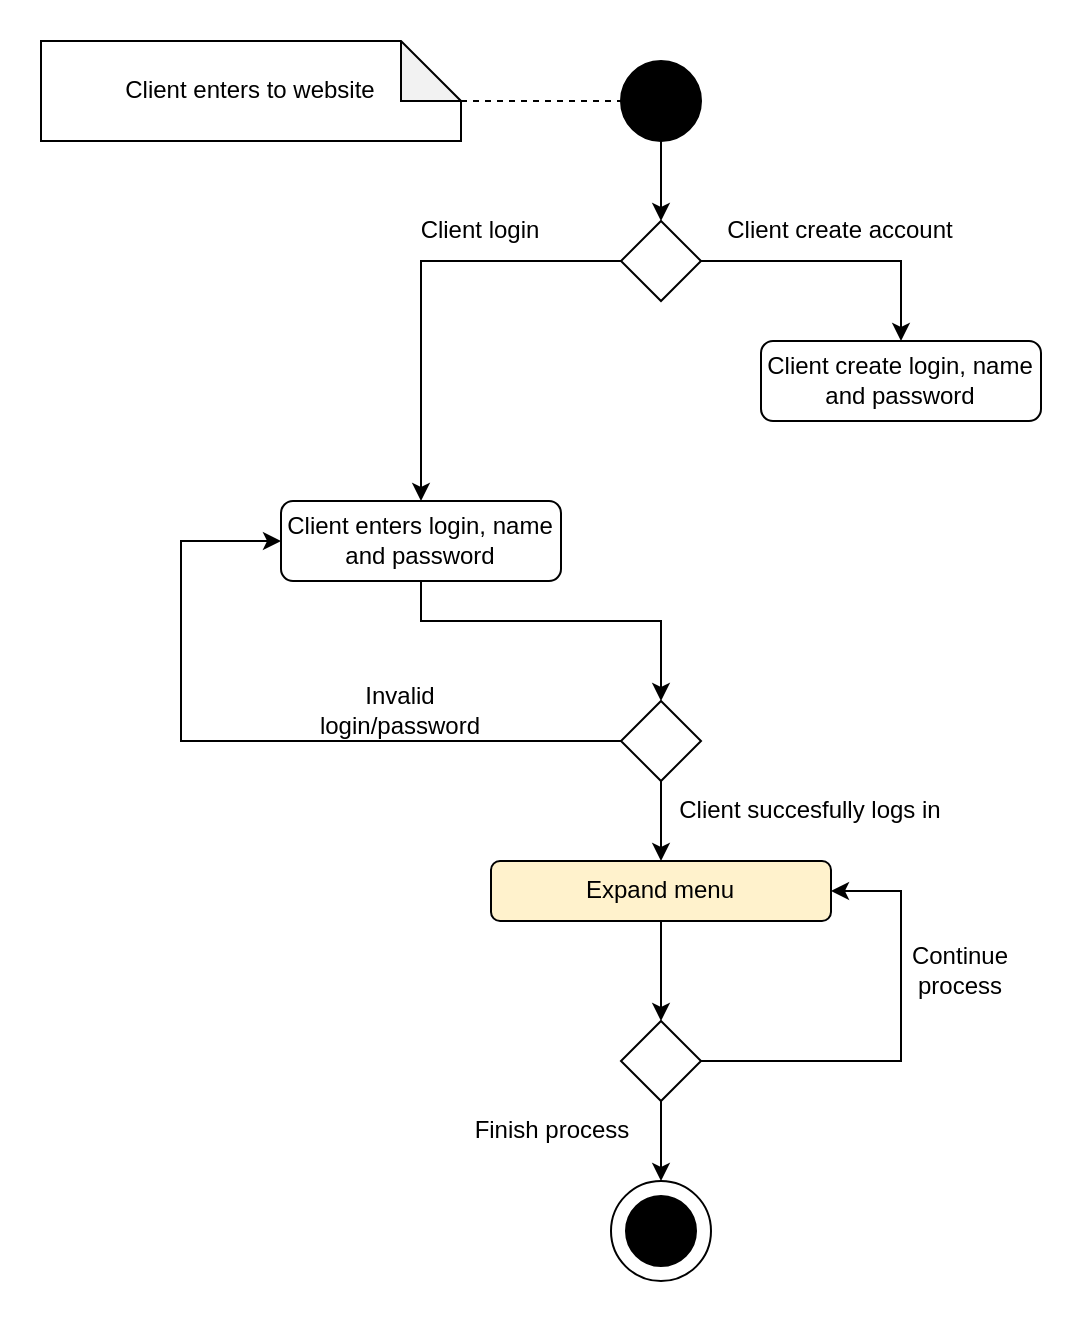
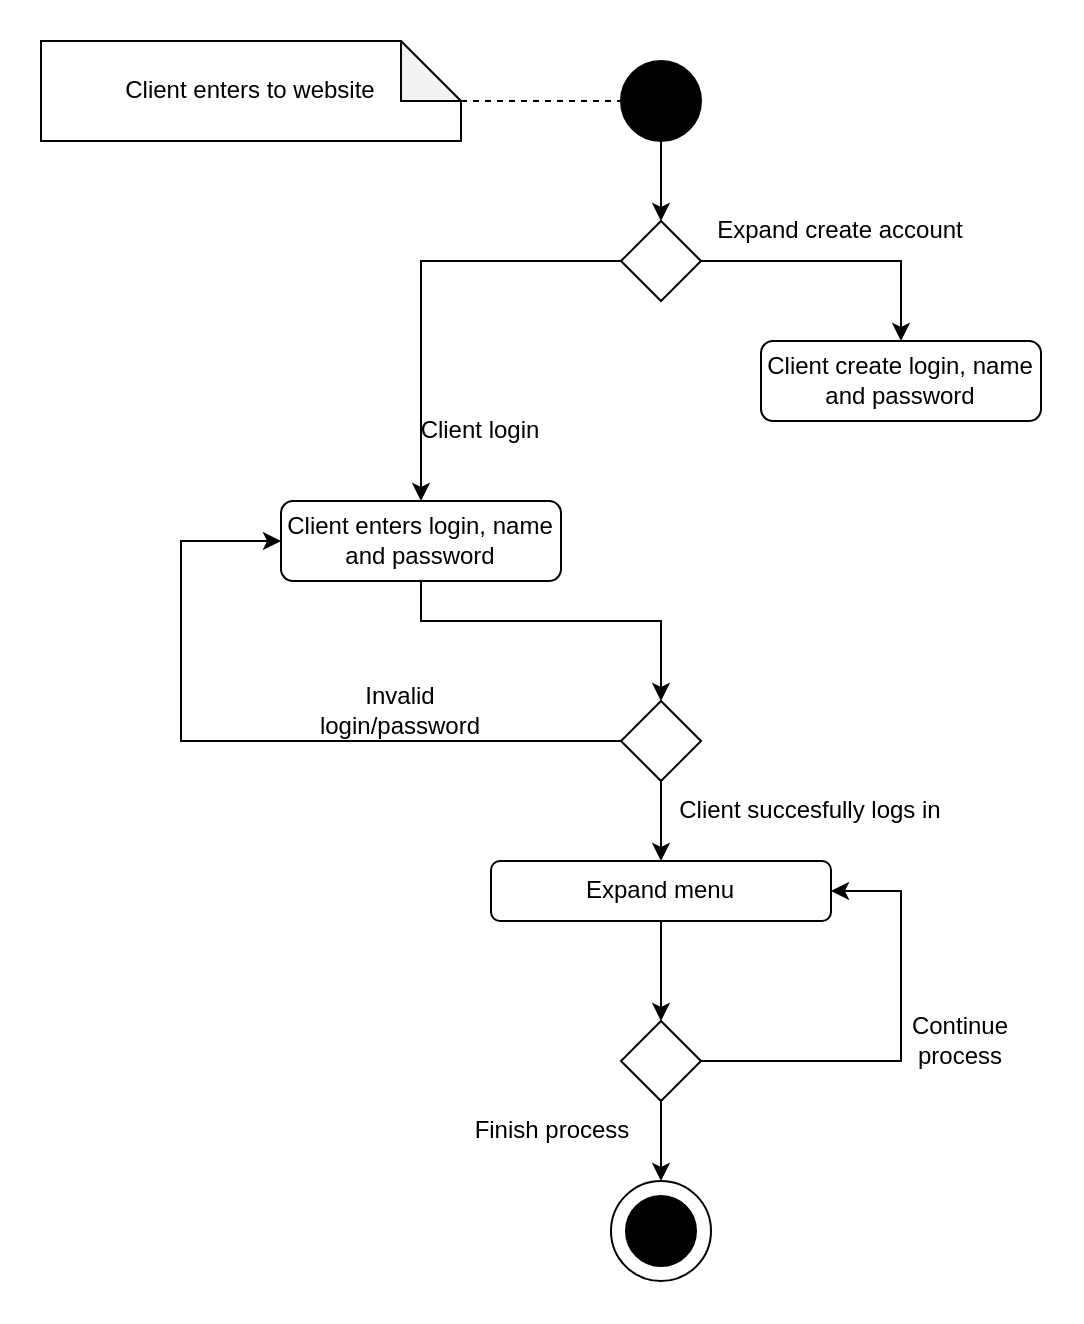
(481, 231) -> (481, 431)
(841, 231) -> (841, 231)
(661, 891) -> (661, 891)
(961, 971) -> (961, 1041)
